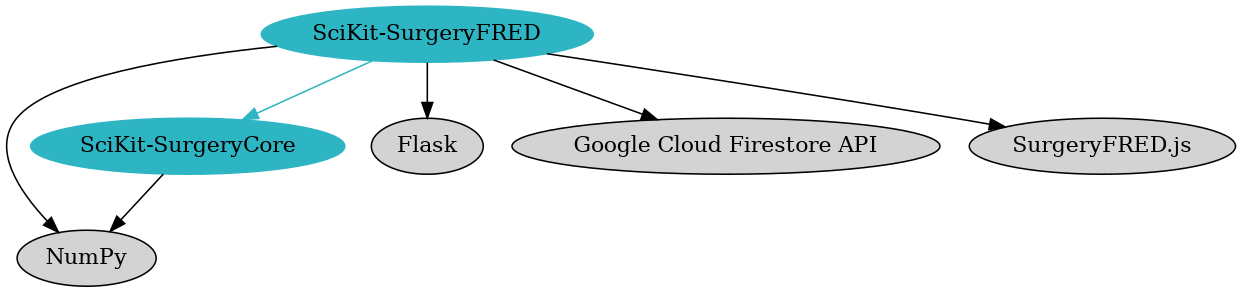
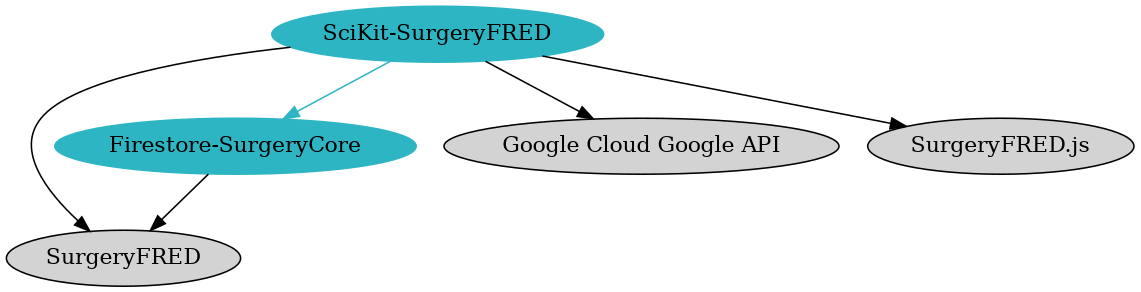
(188, 146) -> (235, 146)
(427, 146) -> none
(726, 146) -> (641, 146)
(87, 258) -> (124, 258)
